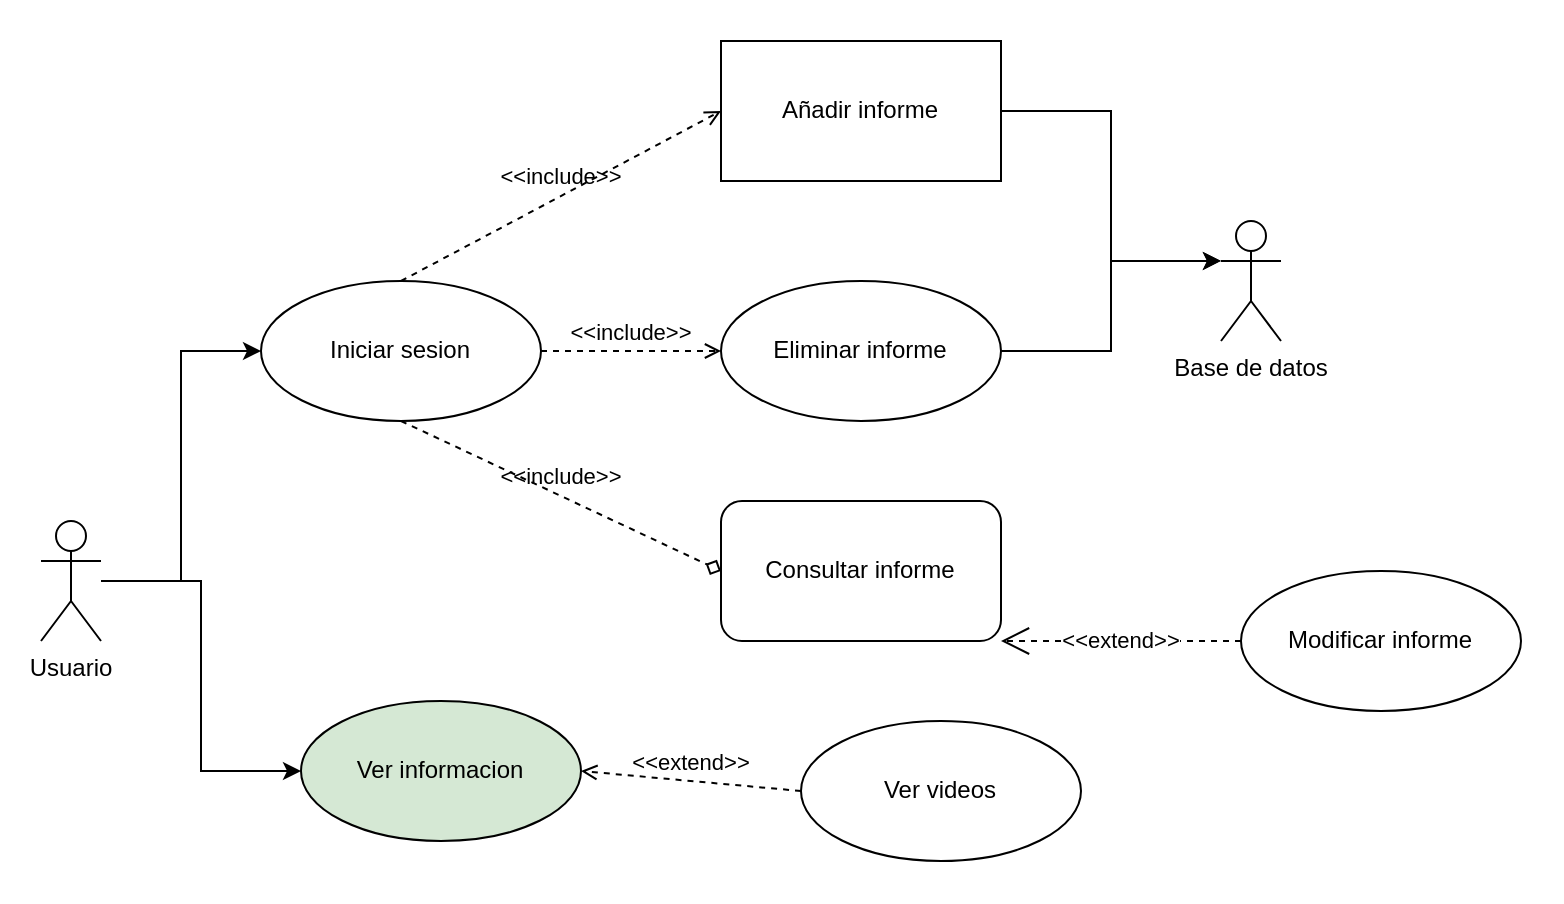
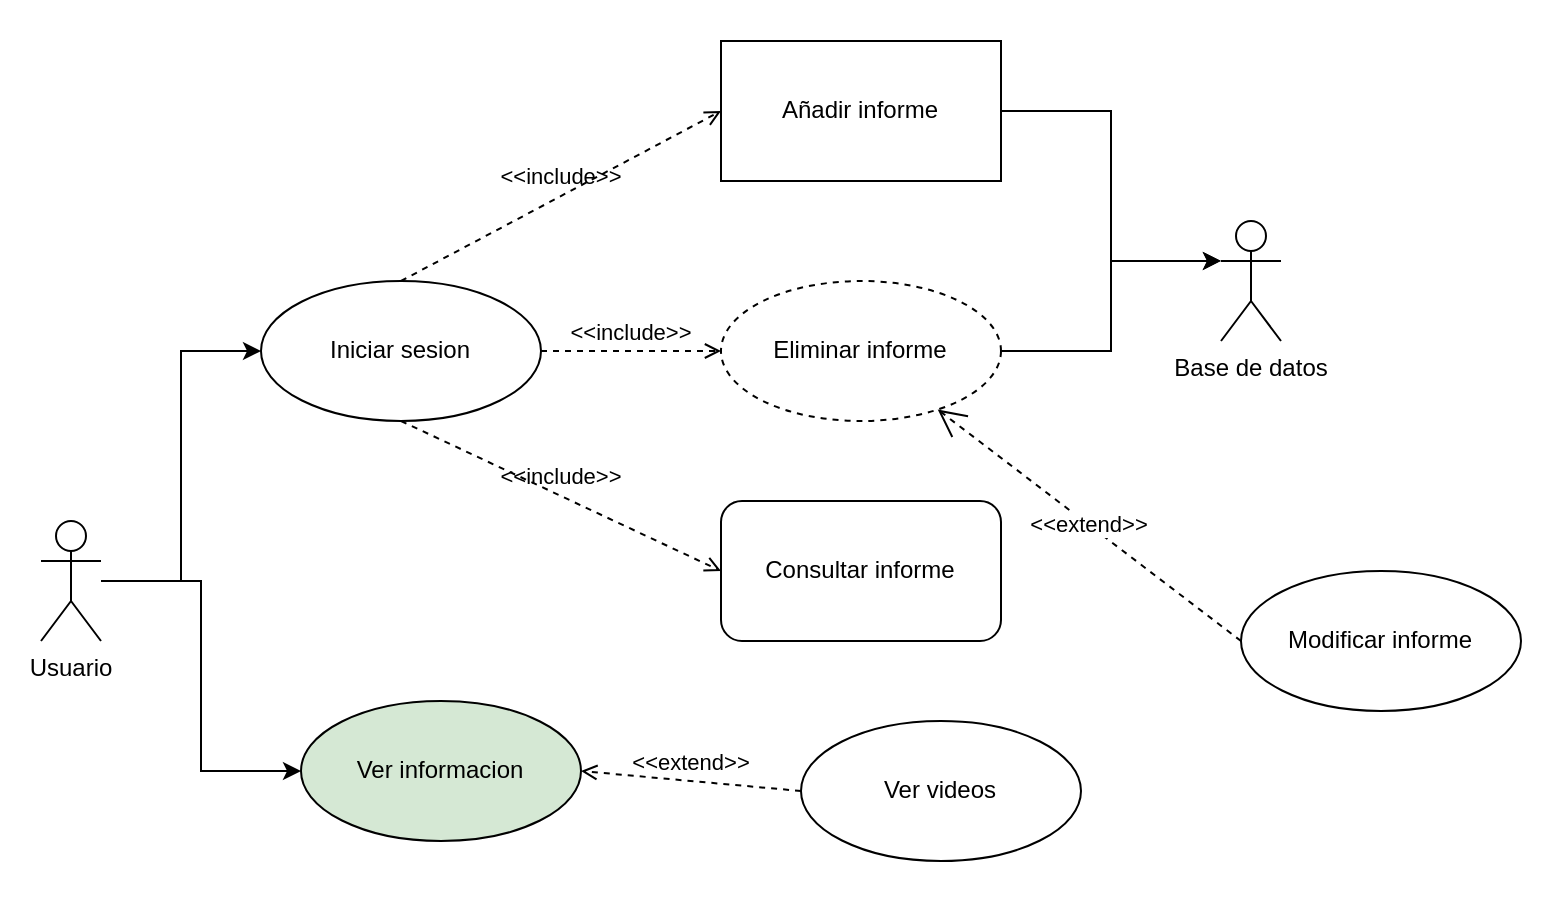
(861, 351) -> (861, 351)
(706, 564) -> (711, 566)
(1124, 641) -> (1160, 579)
